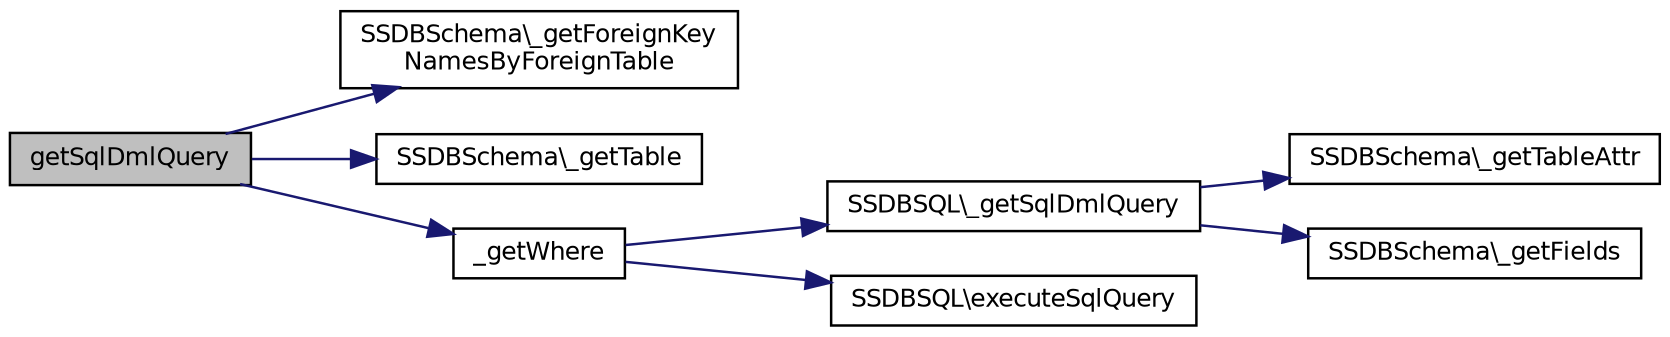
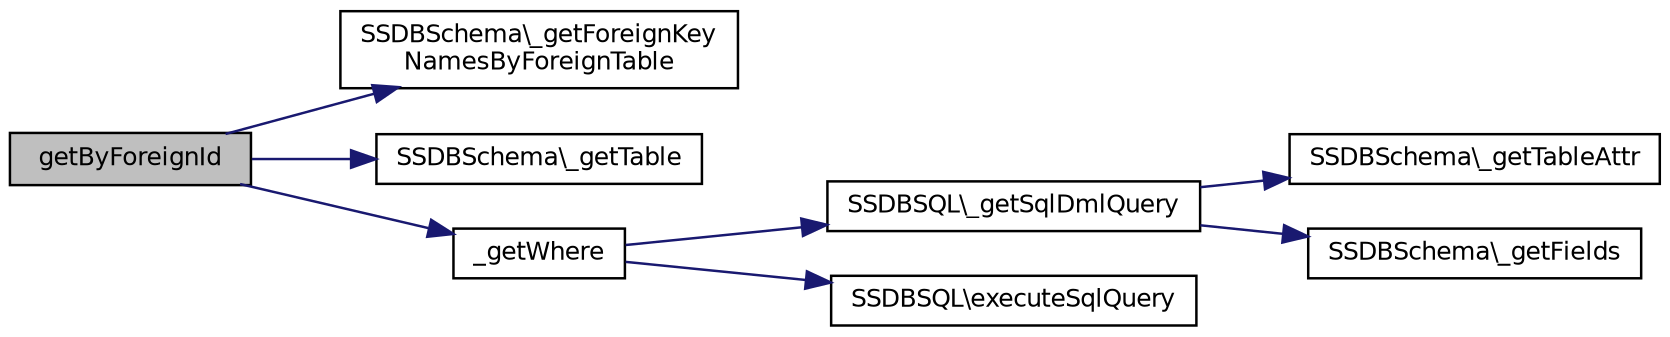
(130, 159) -> (130, 159)
